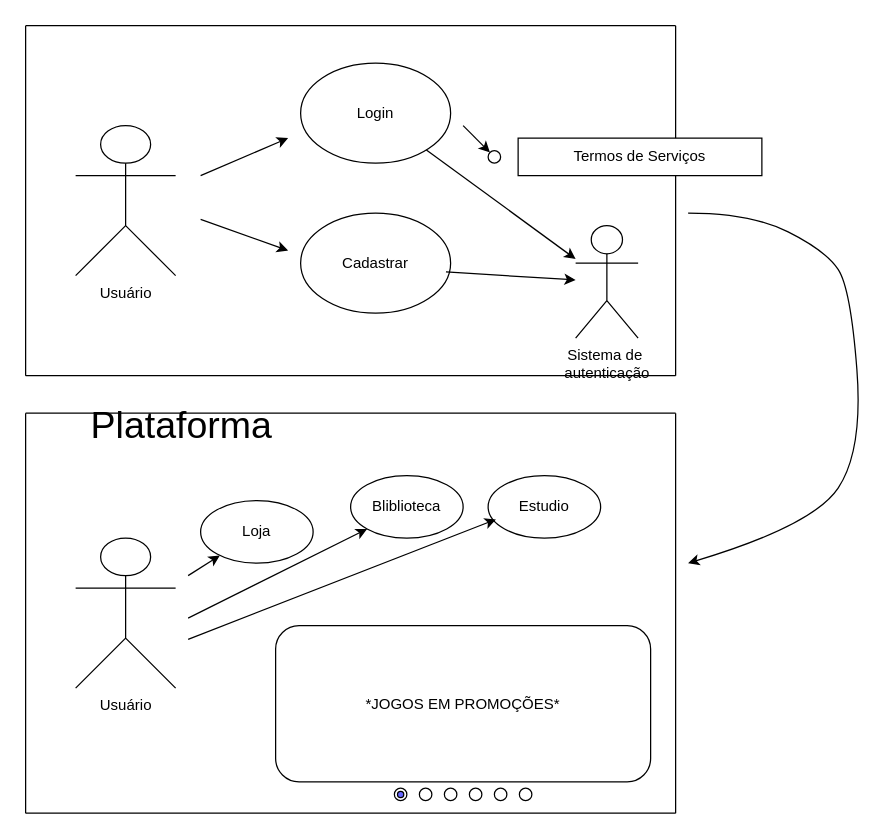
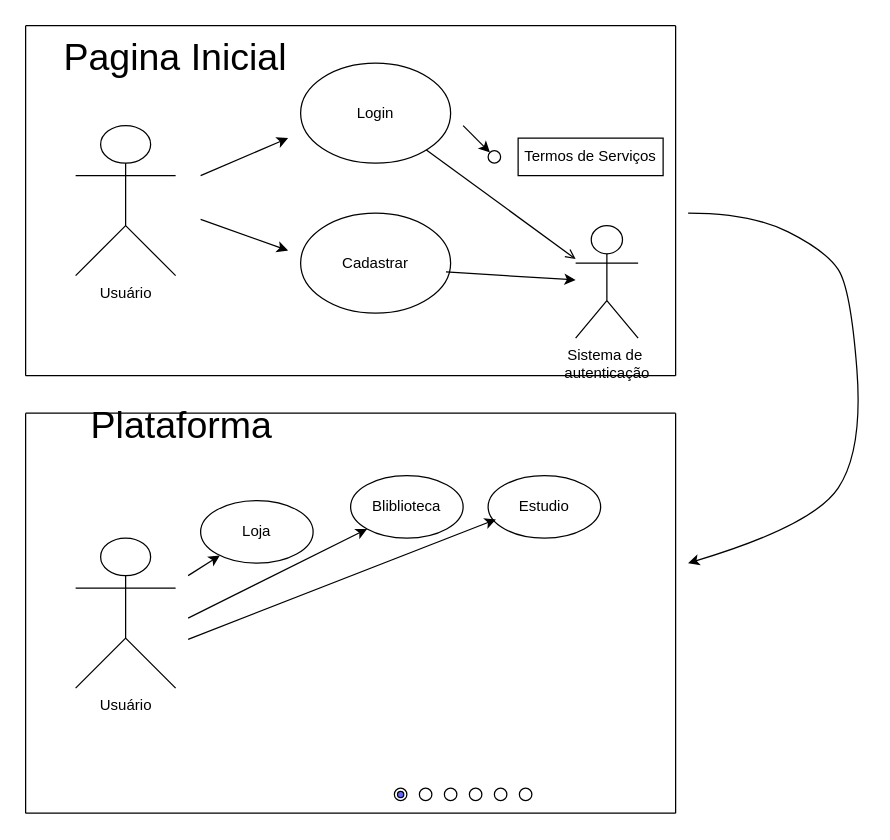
none -> (176, 57)
(640, 157) -> (591, 157)
(568, 253) -> (569, 254)
(463, 704) -> none
